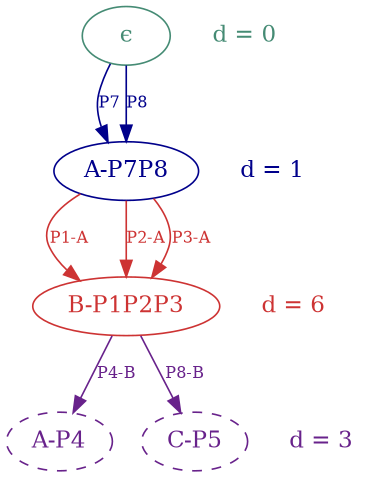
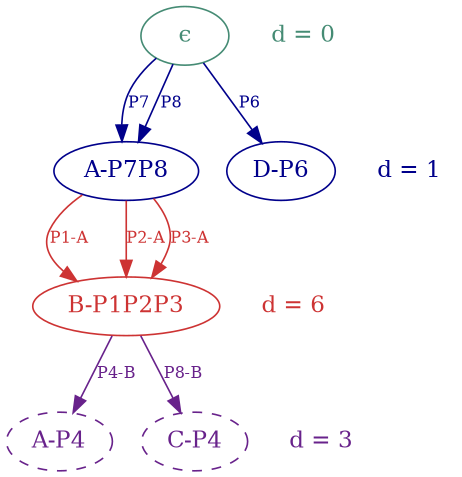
none -> (281, 171)
(195, 442) -> (195, 442)
